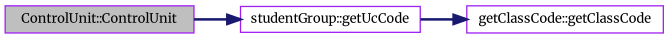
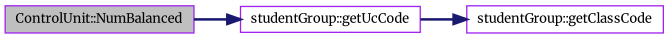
(100, 19) -> (100, 19)
(565, 19) -> (565, 19)
